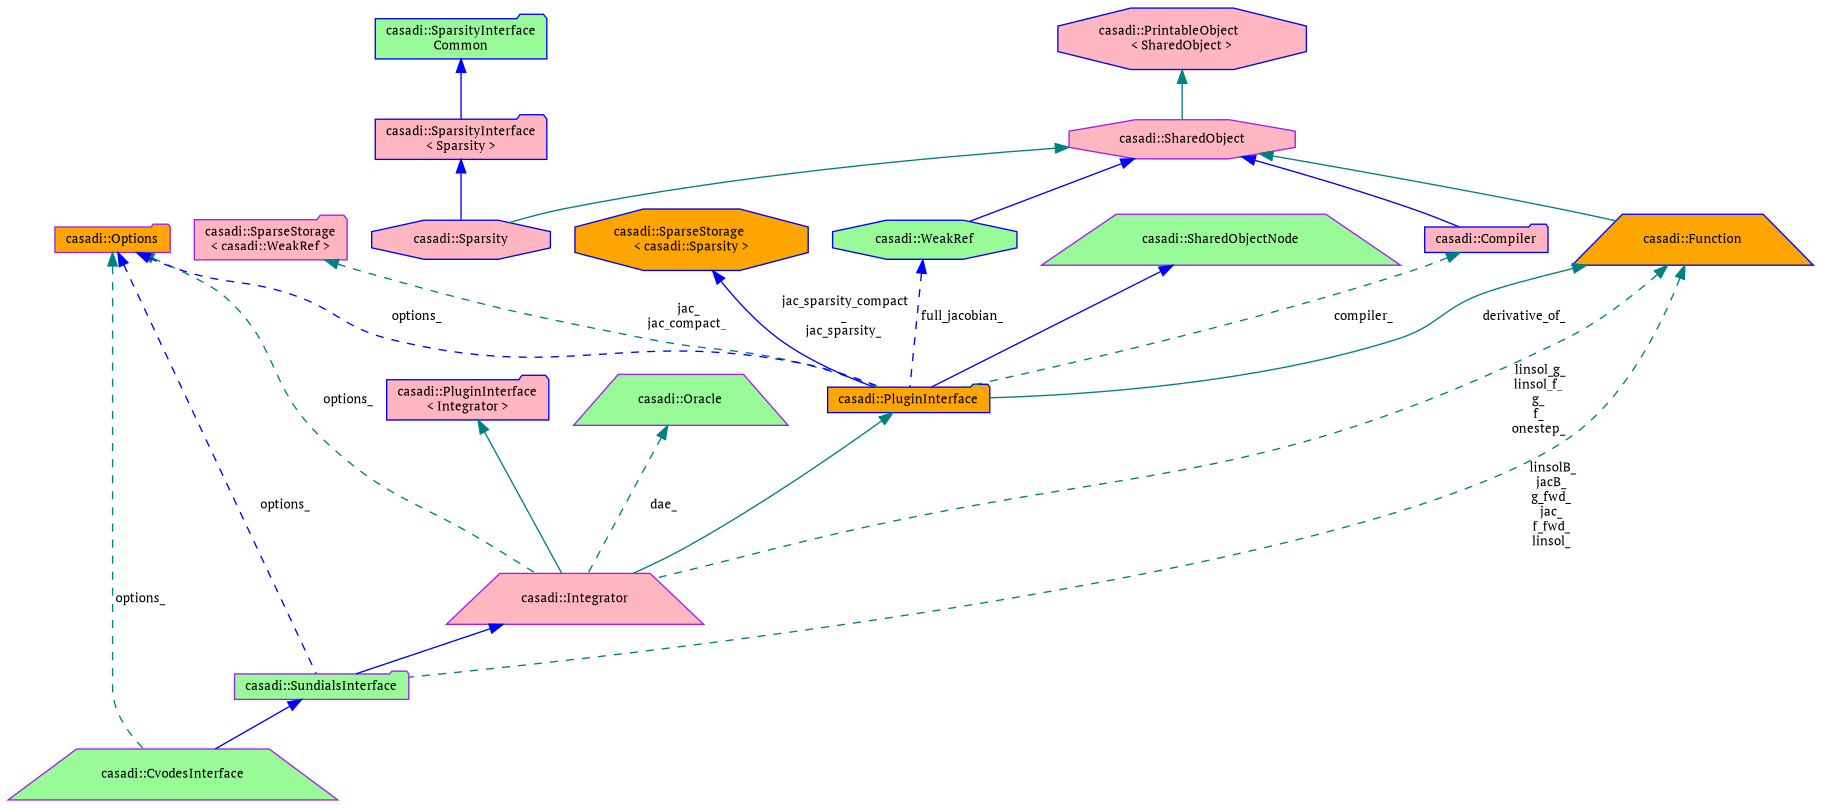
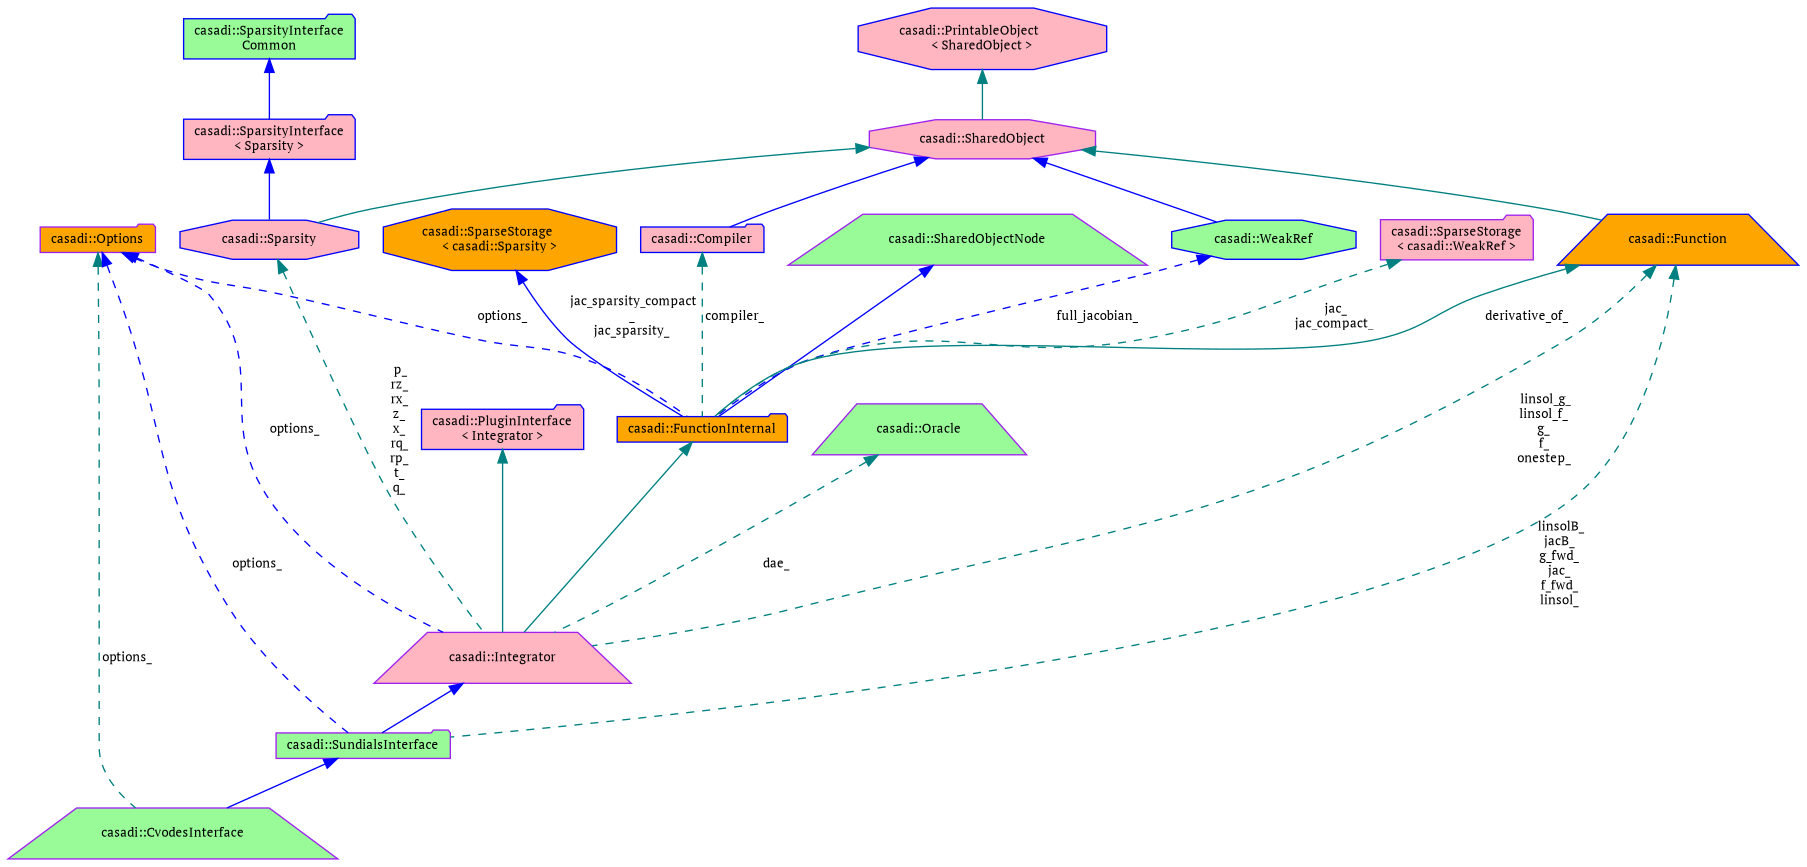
(909, 400) -> (702, 429)
(322, 438) -> (251, 465)
none -> (371, 459)
